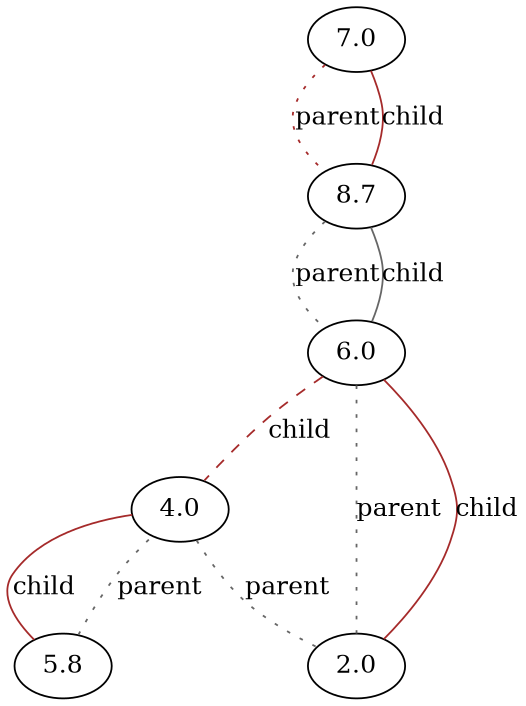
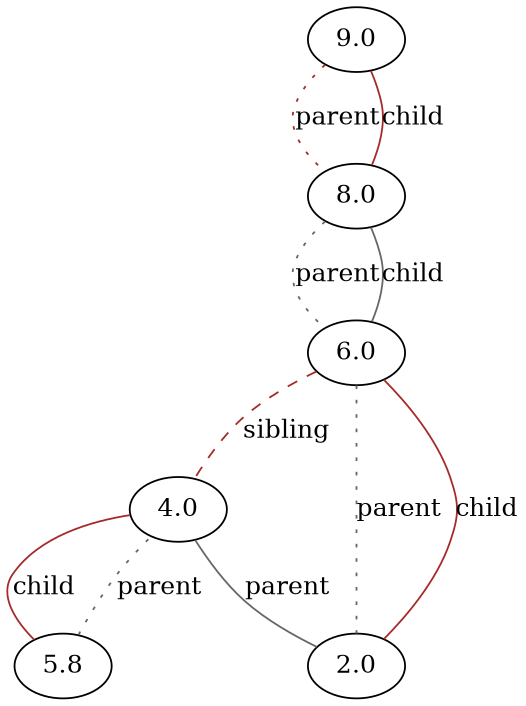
(357, 40) -> (357, 40)
(357, 196) -> (357, 196)
(300, 431) -> (287, 431)
(248, 604) -> (247, 603)
